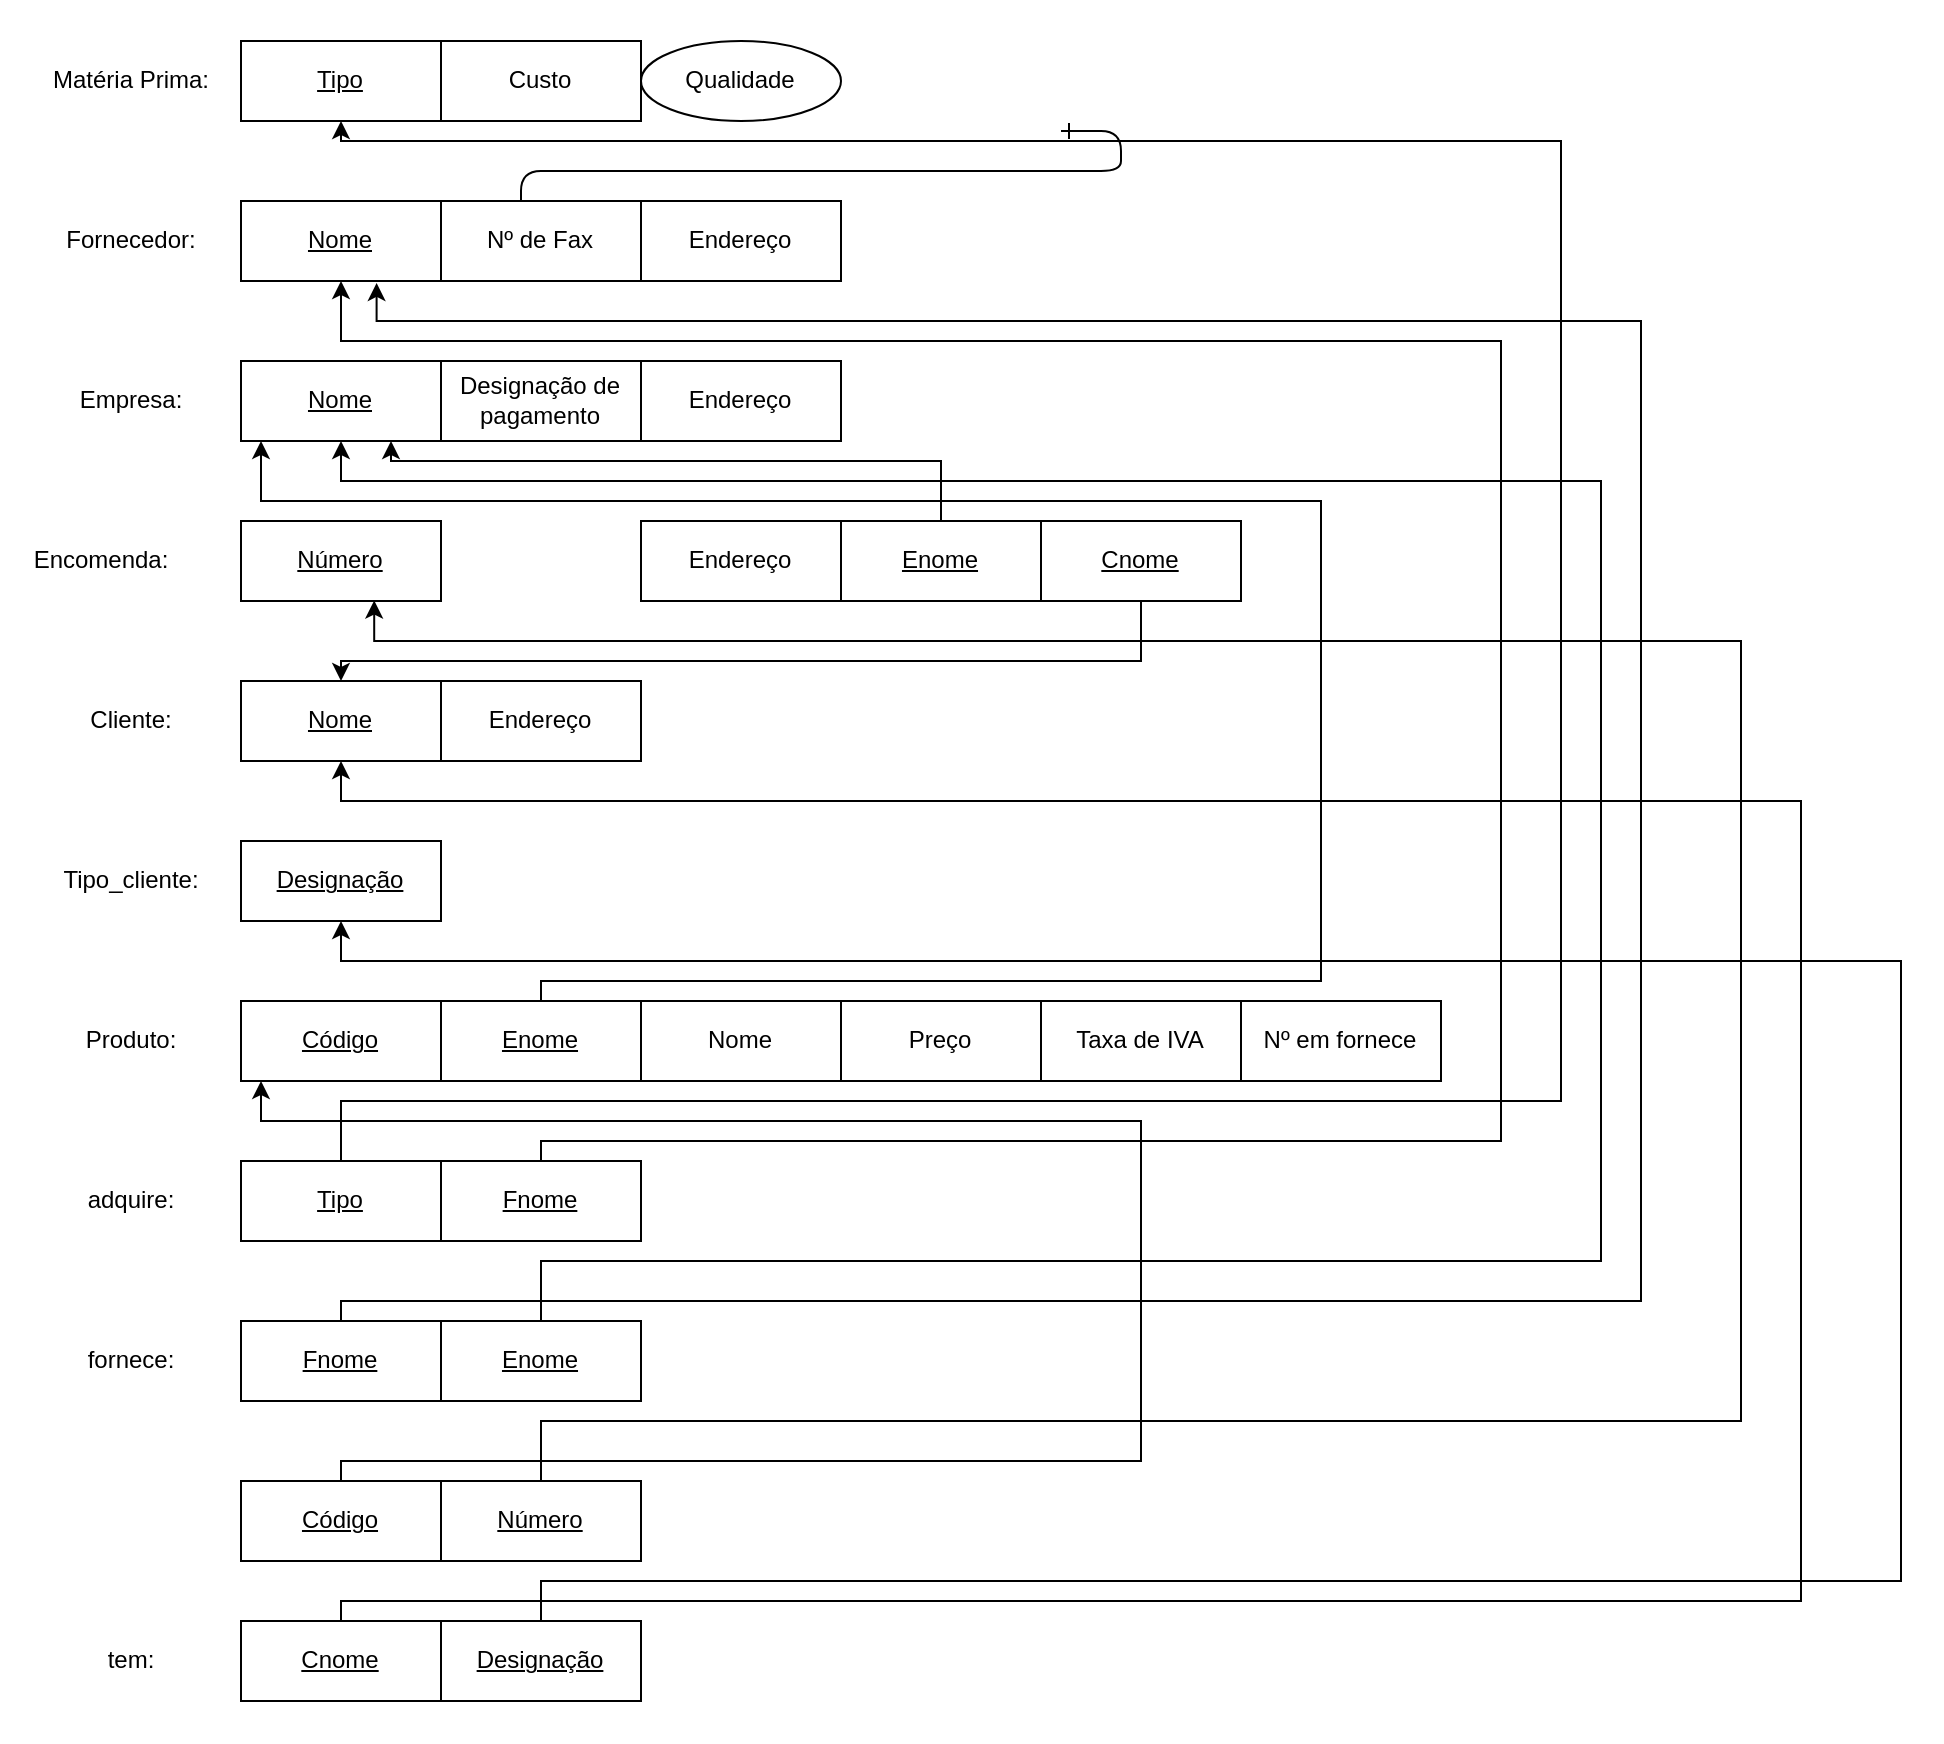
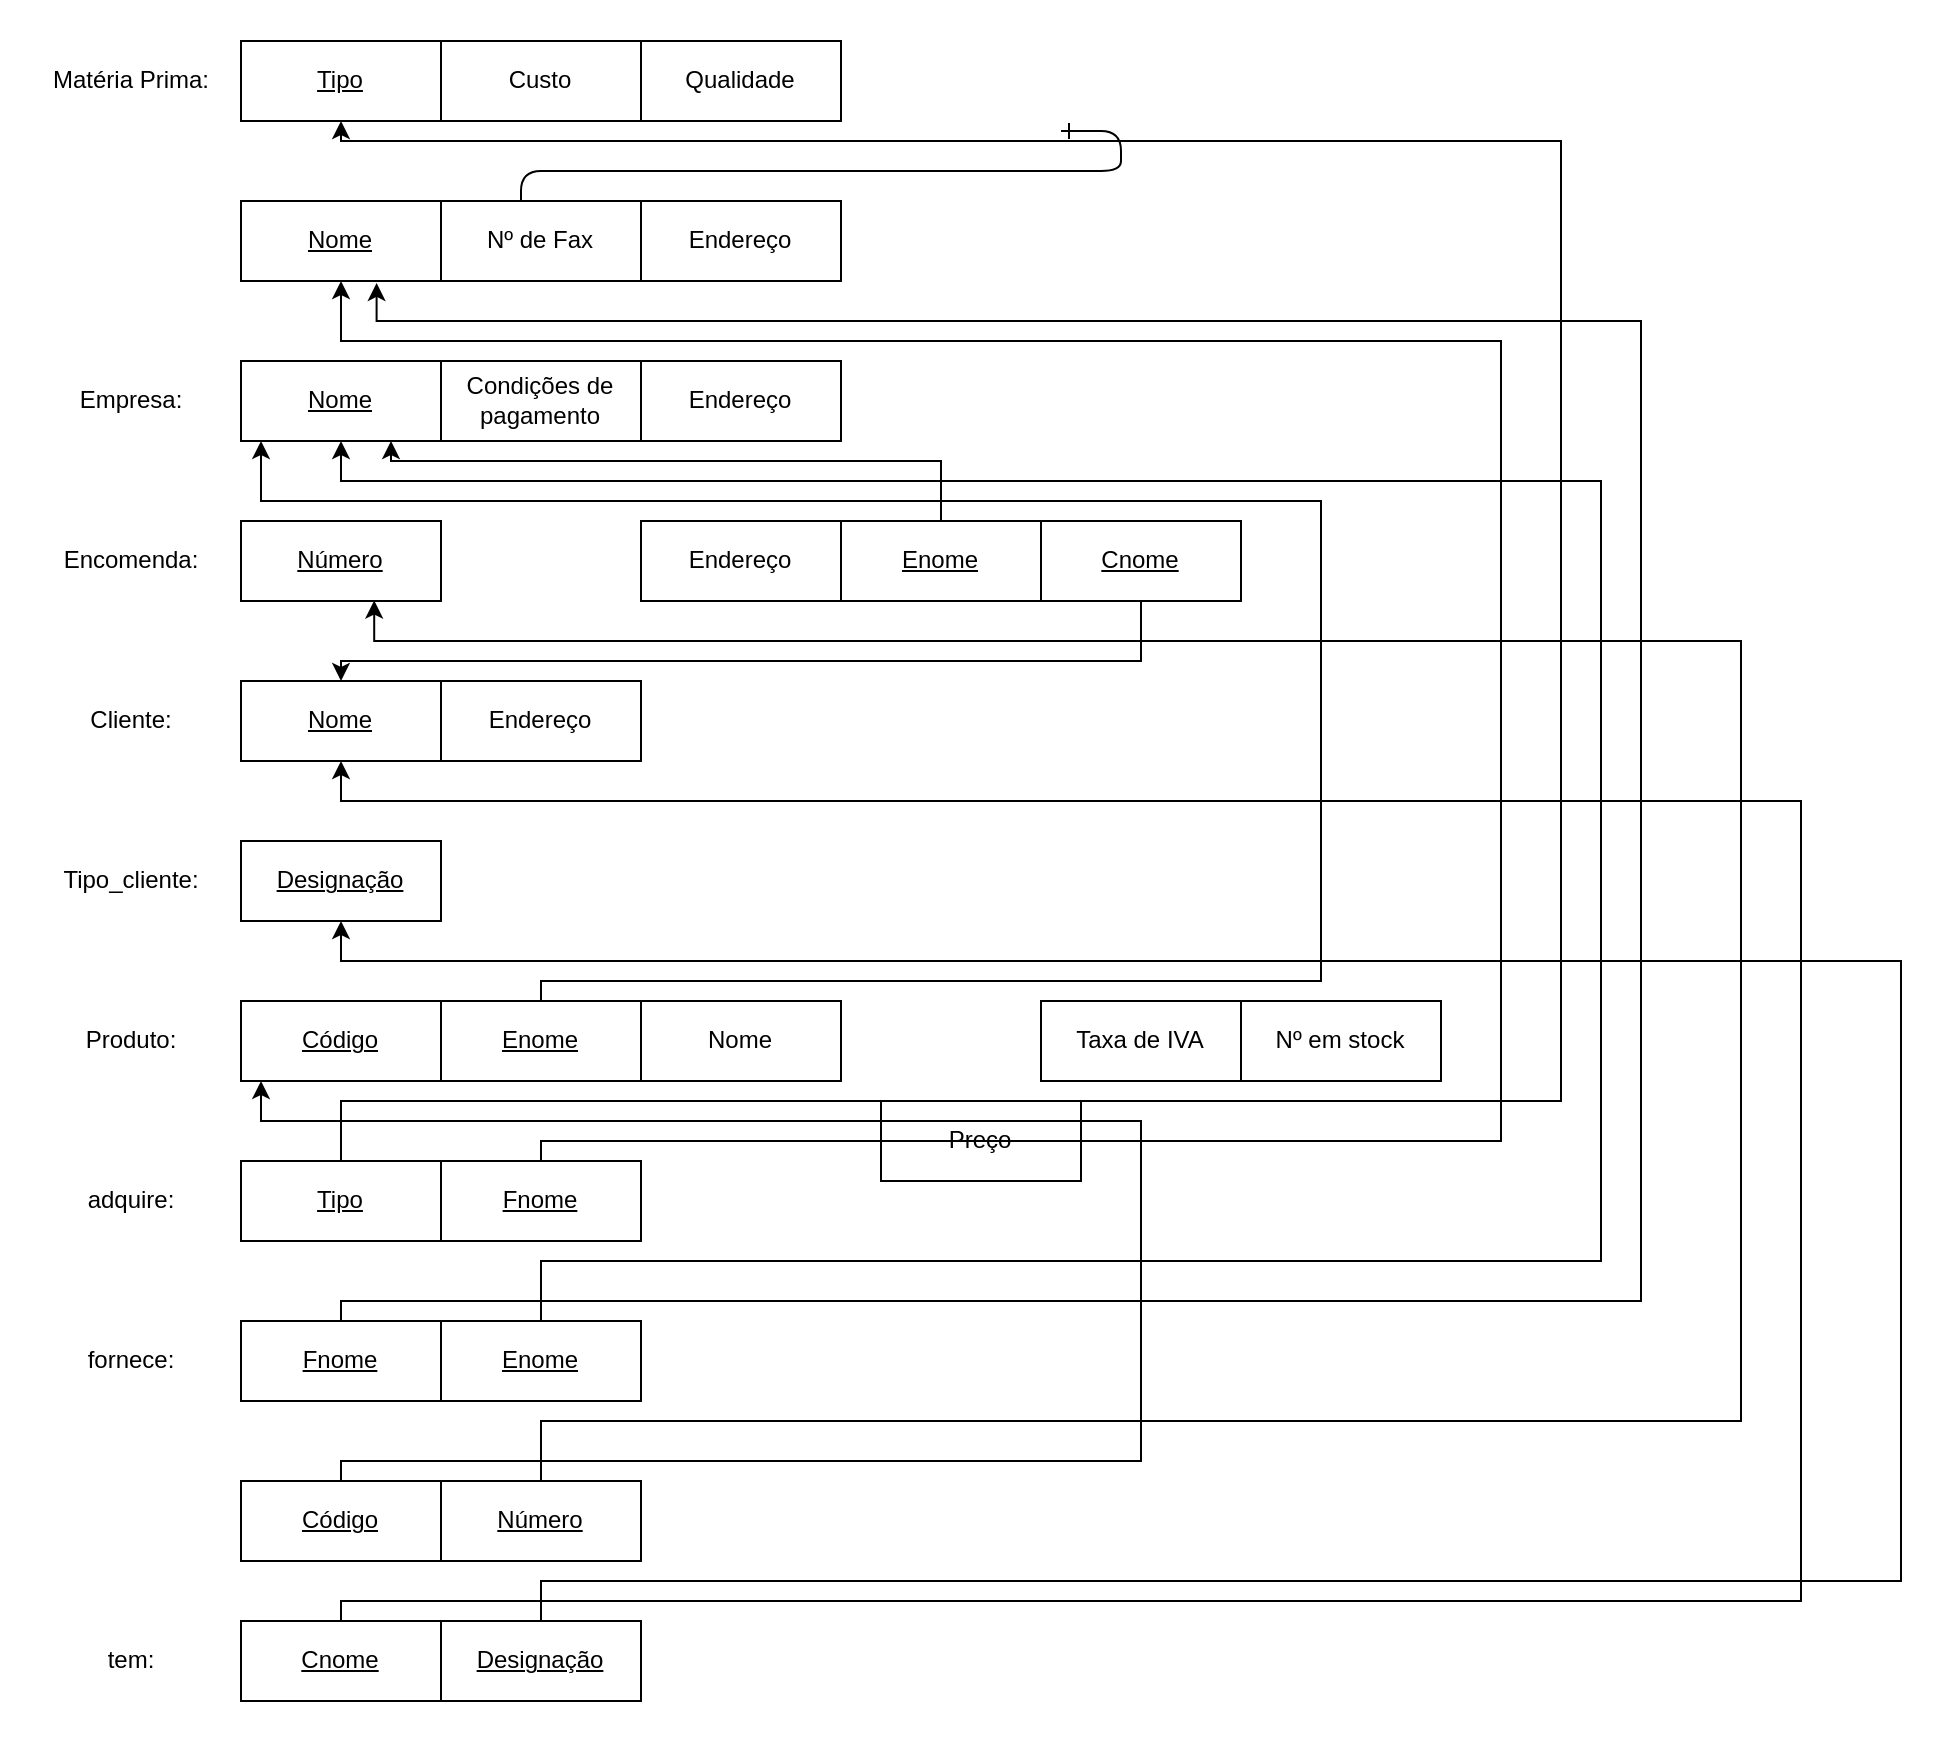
(741, 81) -> (741, 81)
(131, 241) -> none
(541, 401) -> (541, 401)
(101, 561) -> (131, 561)
(941, 1041) -> (981, 1141)
(1341, 1041) -> (1341, 1041)
